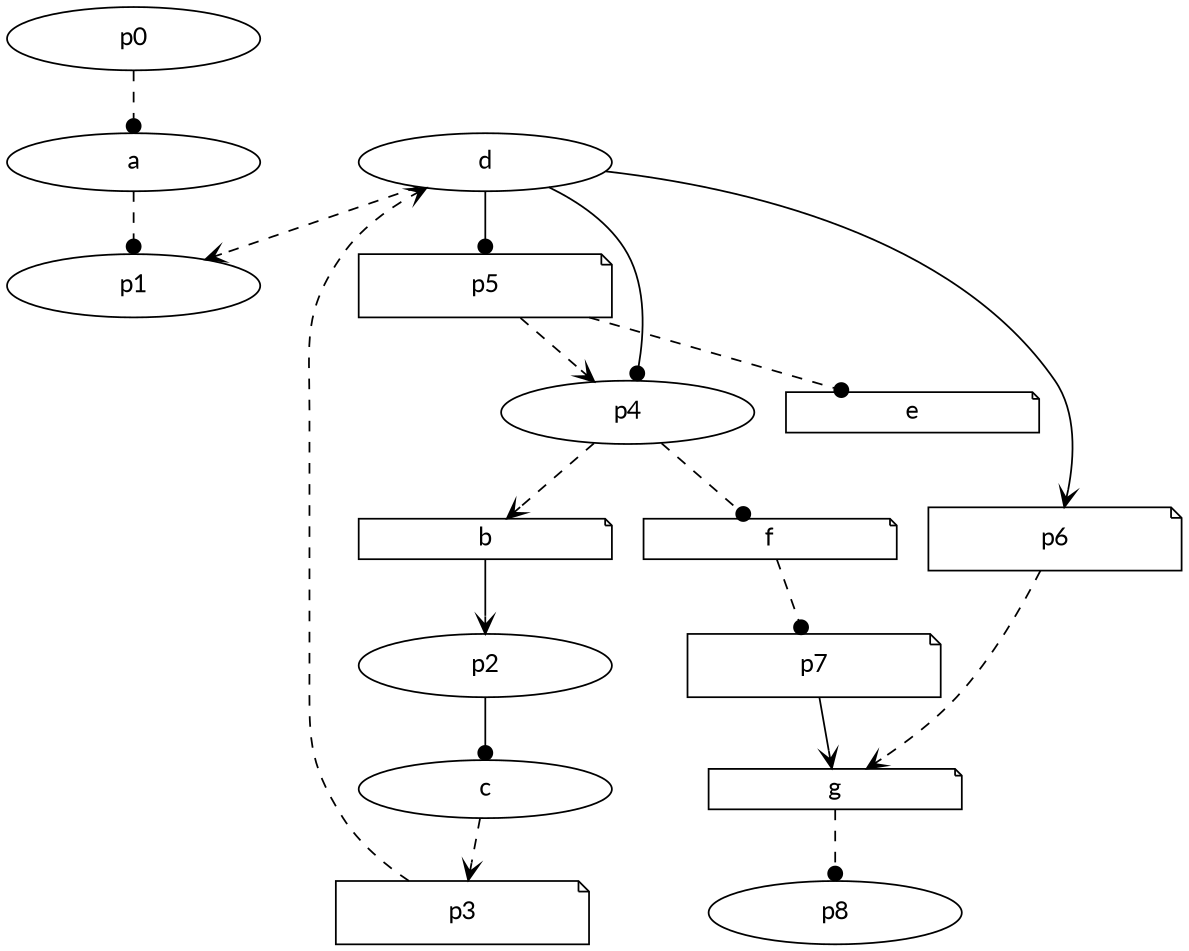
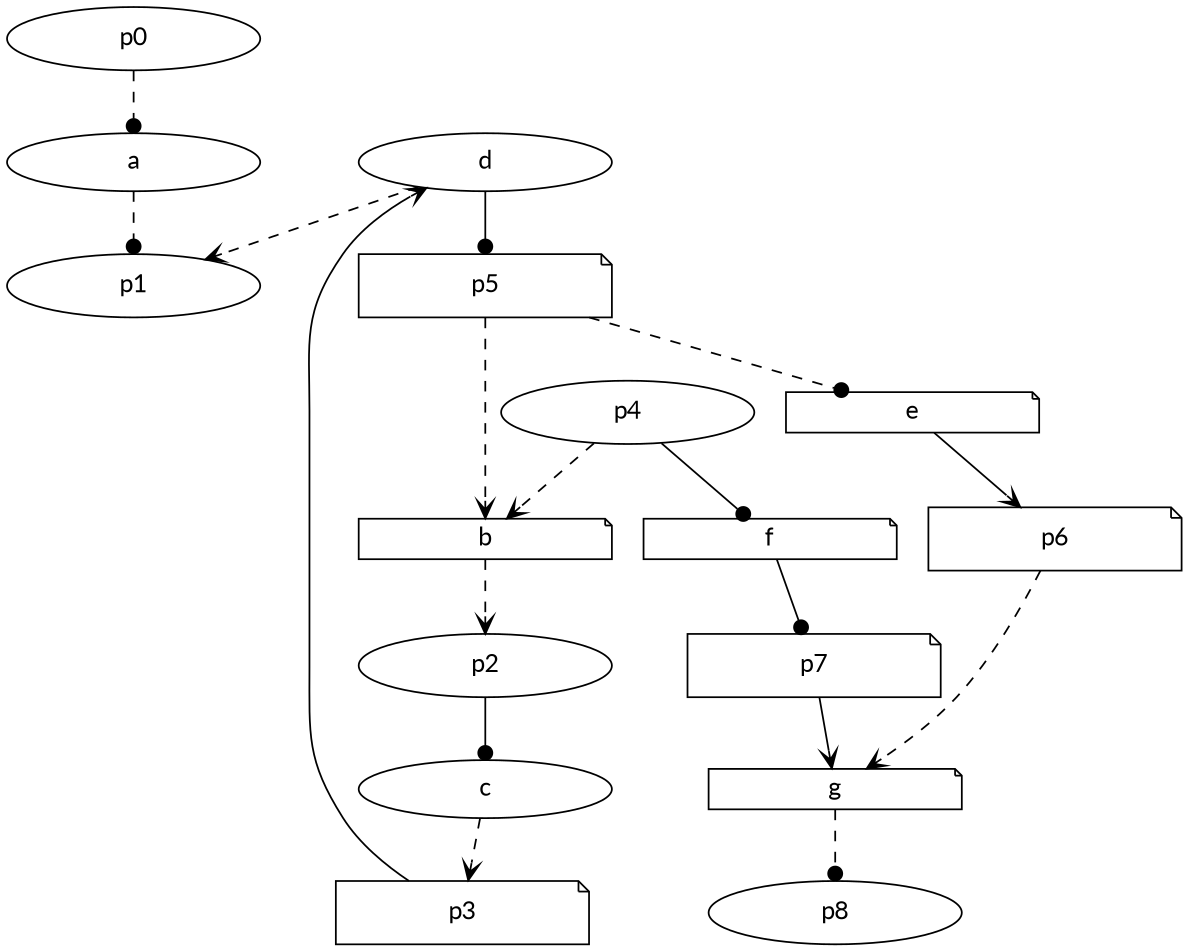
(904, 254) -> (970, 464)
(630, 258) -> none
(551, 344) -> (485, 409)
(699, 476) -> (699, 476)
(309, 537) -> (309, 537)
(485, 588) -> (485, 588)
(788, 590) -> (788, 590)
